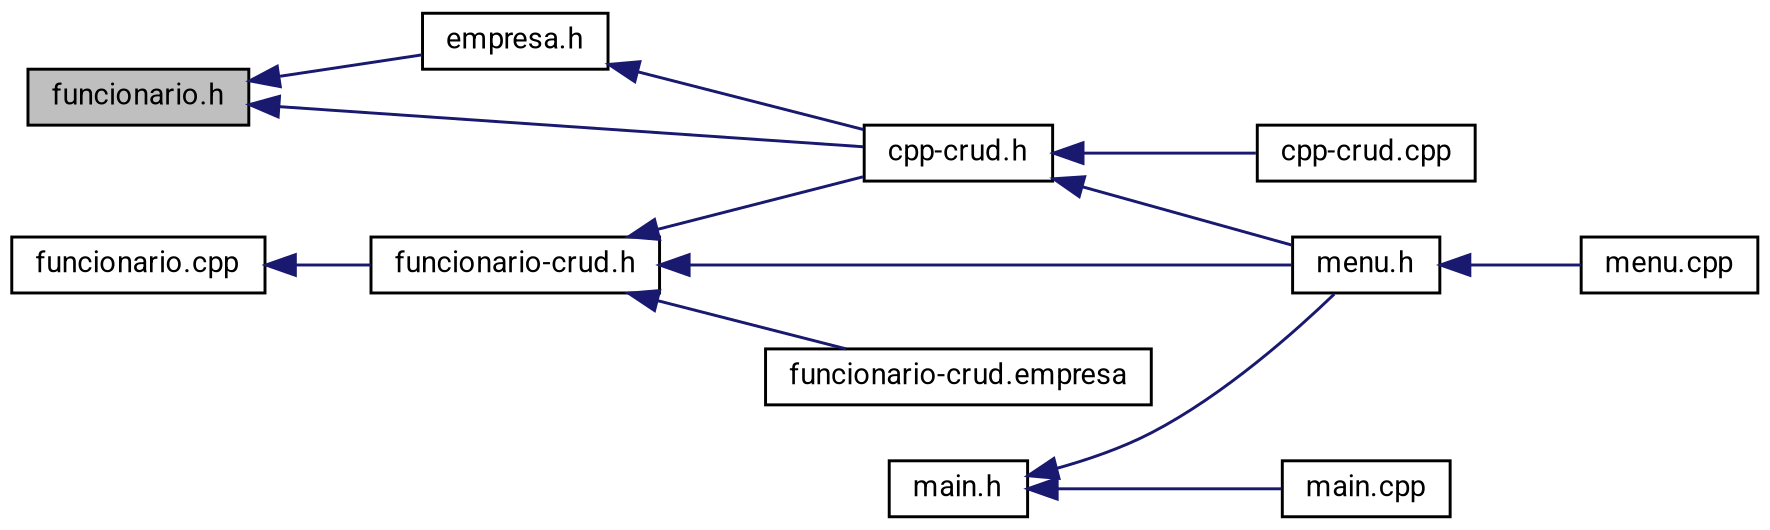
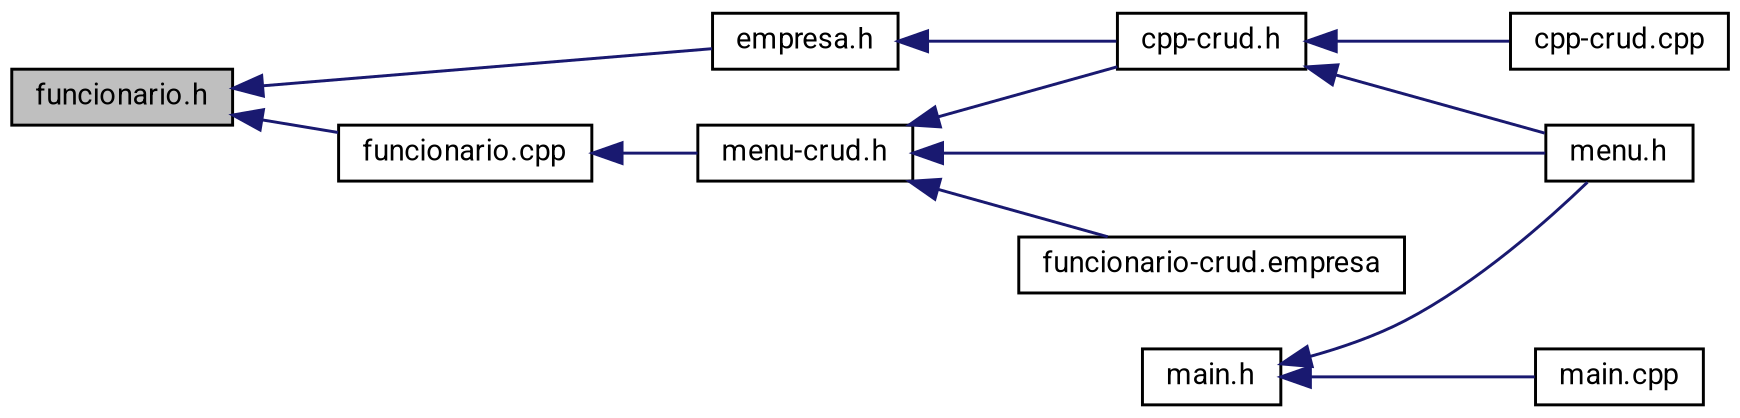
(571, 127) -> (300, 126)
(515, 265) -> (805, 153)
(1670, 265) -> none
